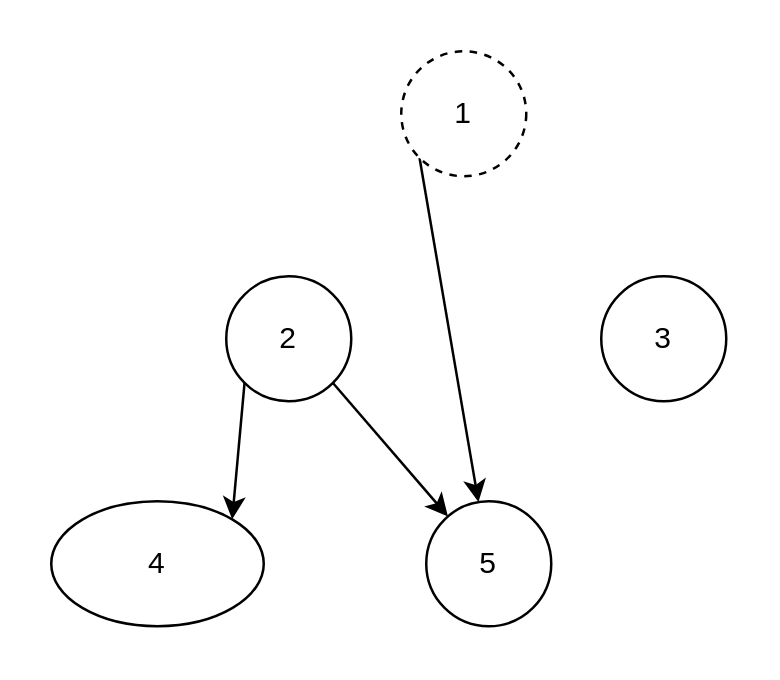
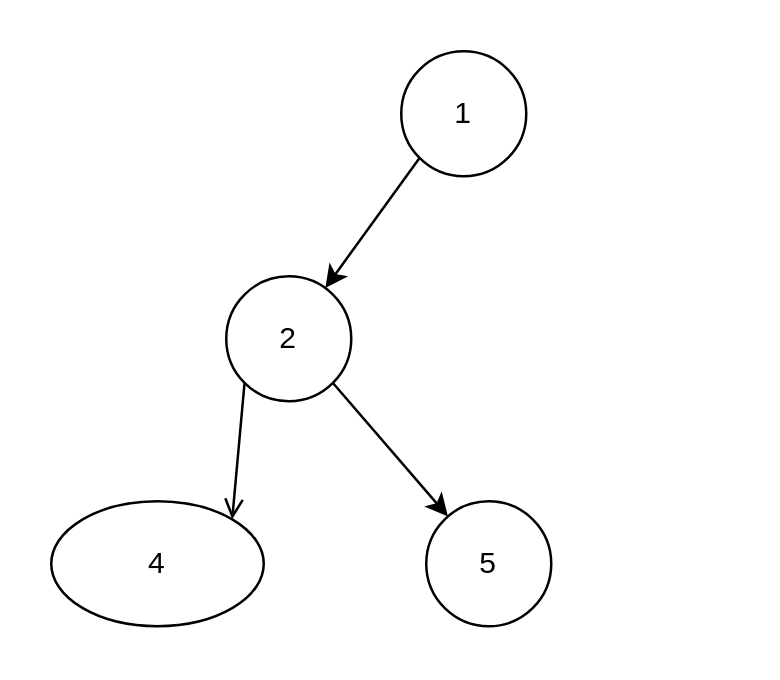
(464, 114) -> (464, 114)
(448, 322) -> (377, 217)
(664, 339) -> none
(234, 501) -> (234, 505)
